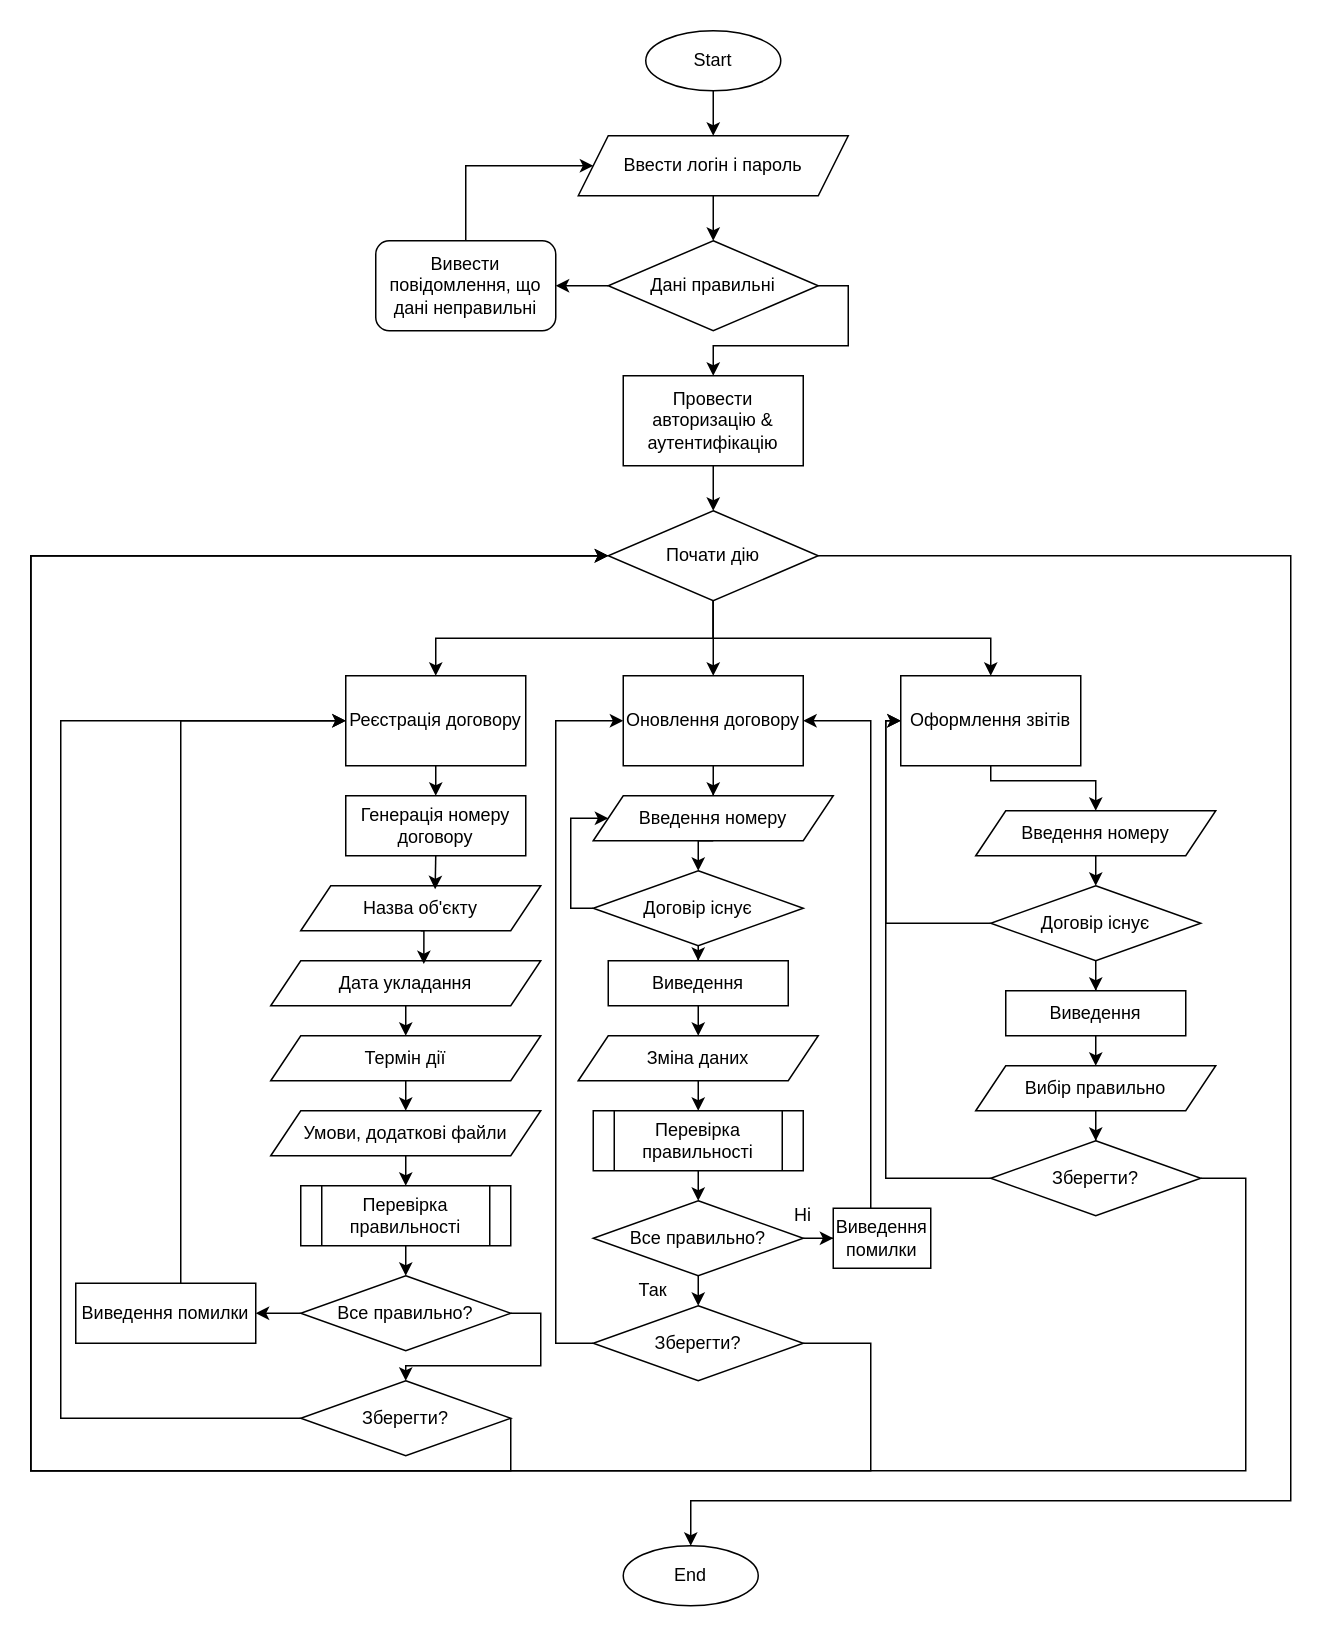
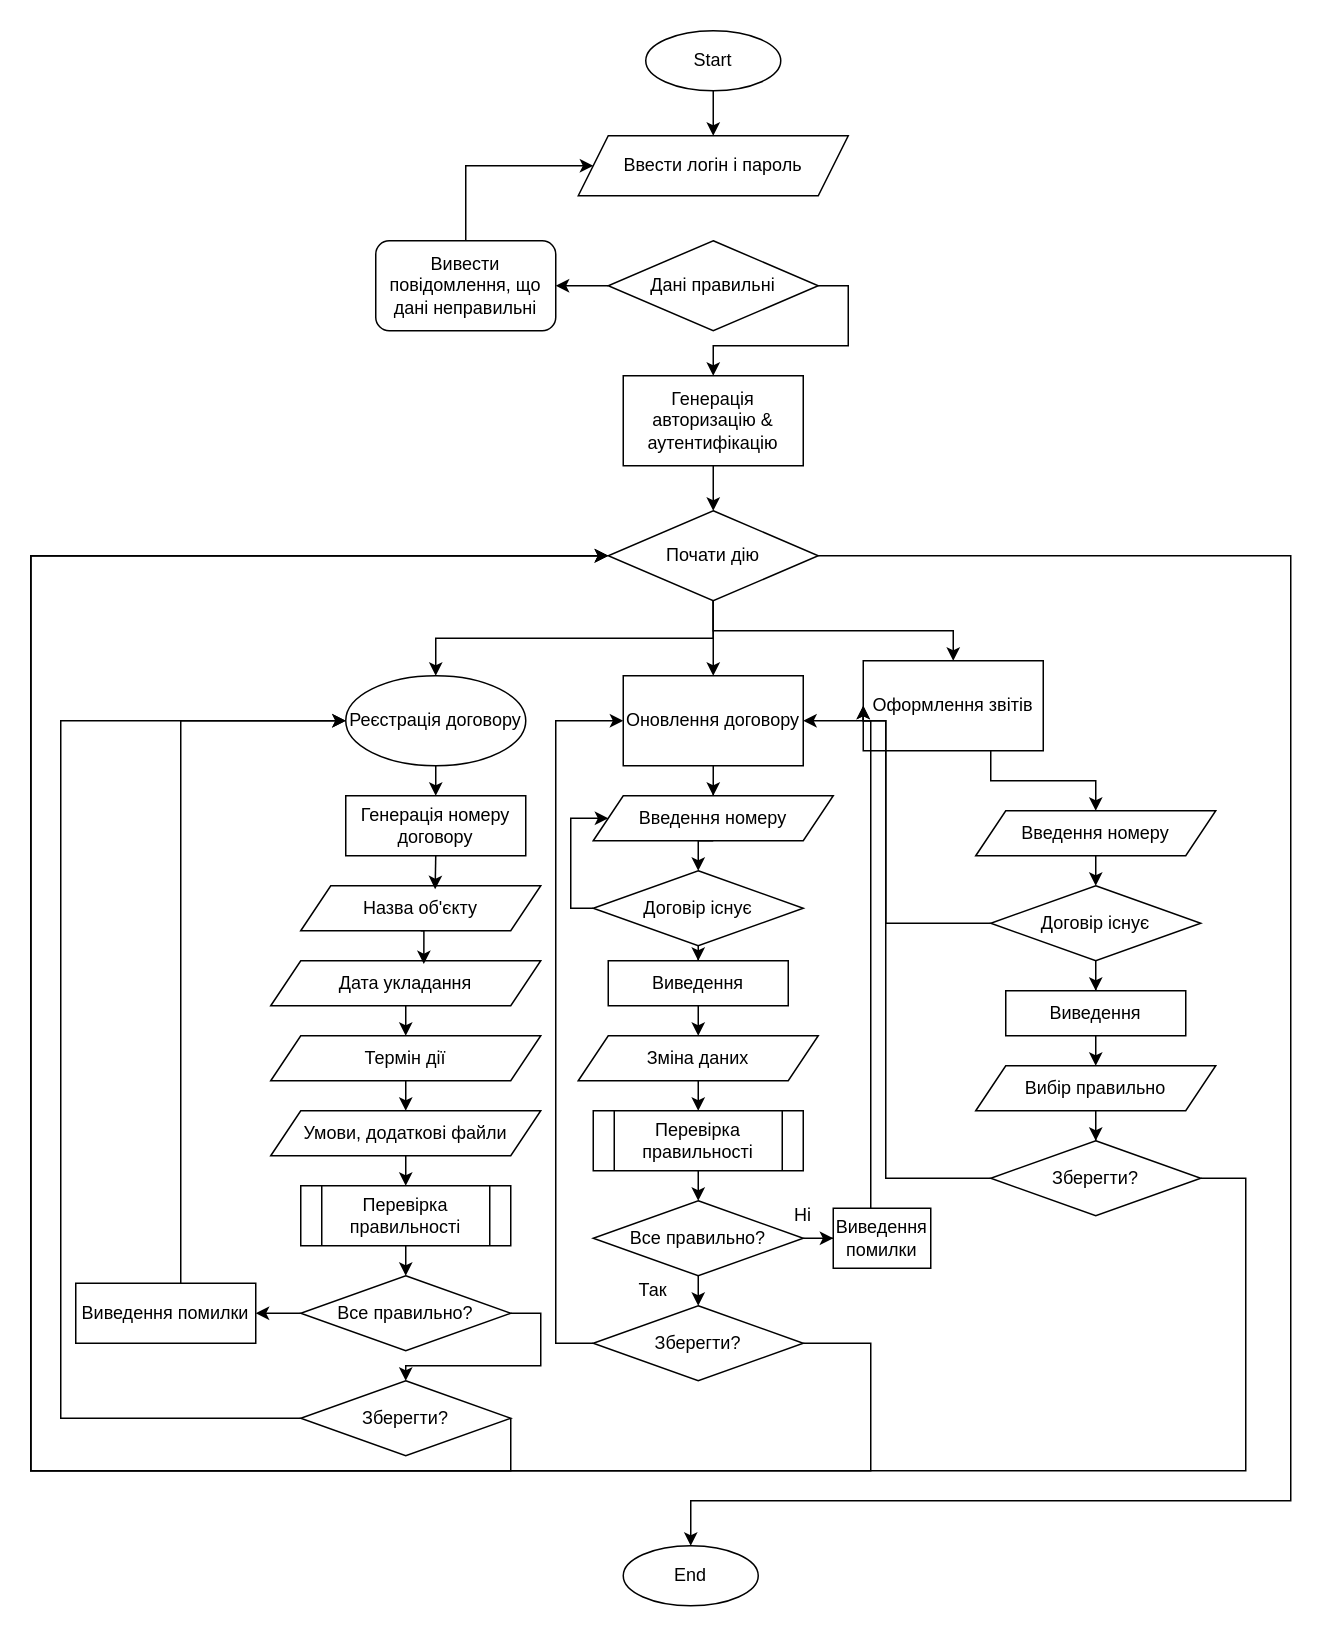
(713, 224) -> none
(713, 421) -> (713, 421)
(436, 721) -> (436, 721)
(991, 721) -> (953, 706)
